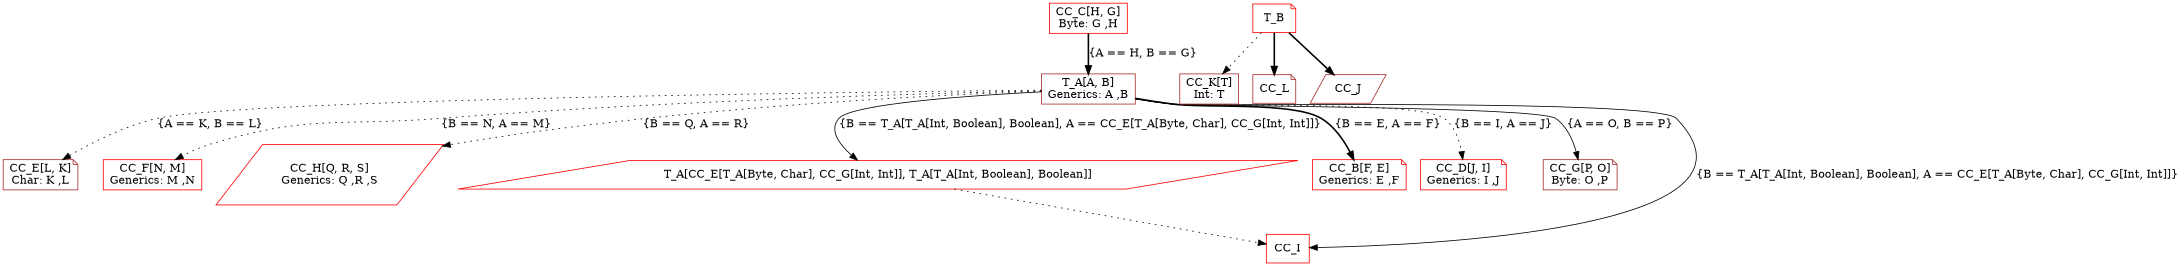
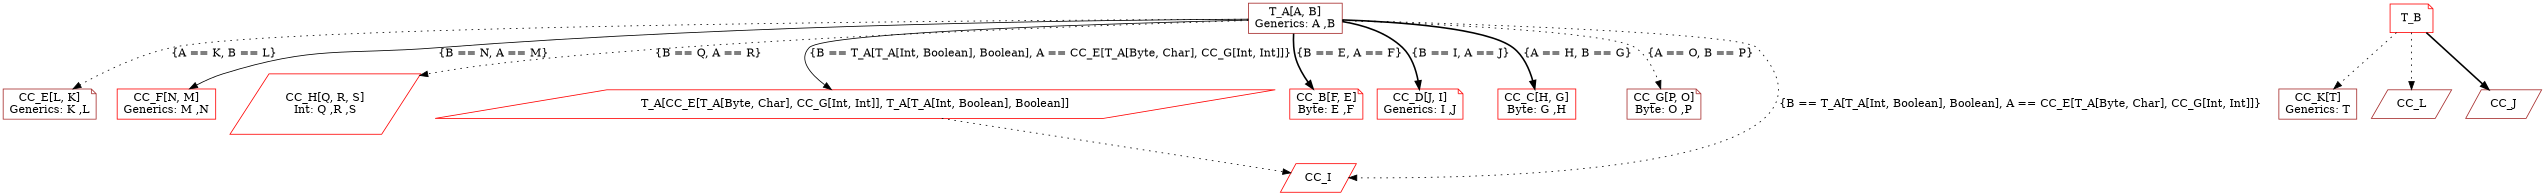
(1088, 50) -> (1465, 31)
(1274, 50) -> (2412, 57)
(1209, 89) -> (2318, 104)
(1274, 89) -> (2412, 104)
(1309, 106) -> (1391, 39)
(610, 107) -> (720, 31)
(1458, 110) -> (1560, 33)
(1630, 111) -> (1775, 83)
(41, 175) -> (50, 104)
(330, 175) -> (325, 104)
(1359, 175) -> (1326, 104)
(1288, 249) -> (1318, 178)
